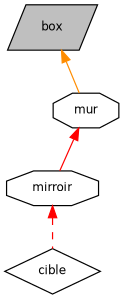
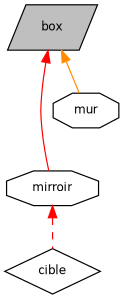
(67, 155) -> (41, 117)
